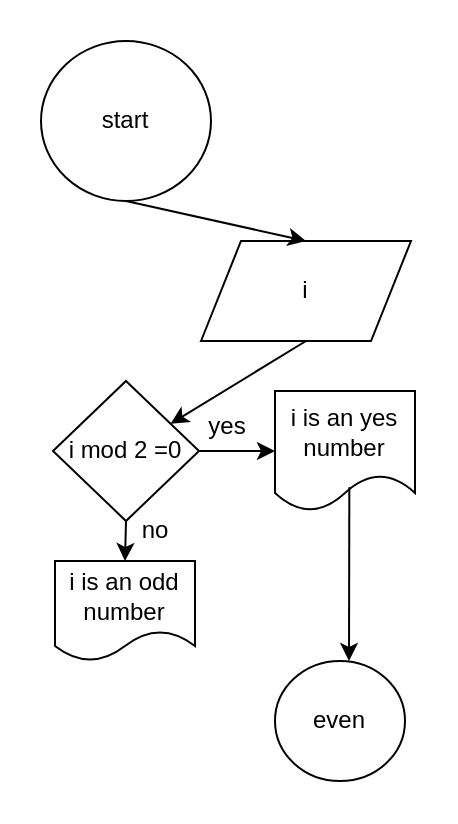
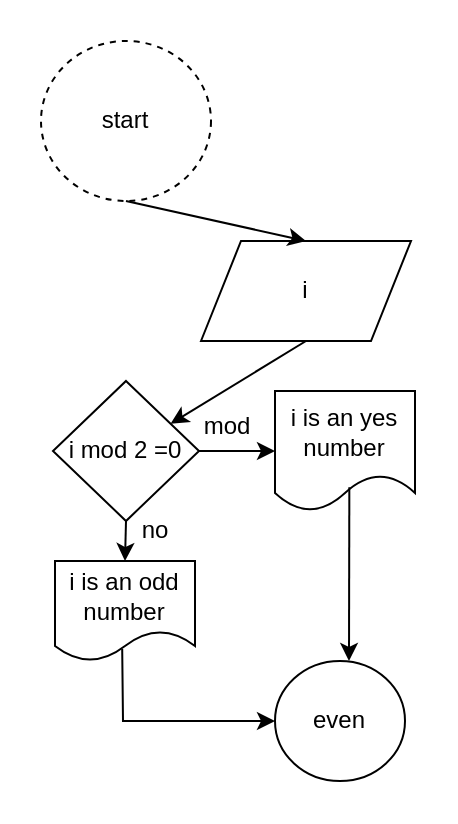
(126, 121) -> (126, 121)
(228, 427) -> (228, 427)
none -> (156, 721)
